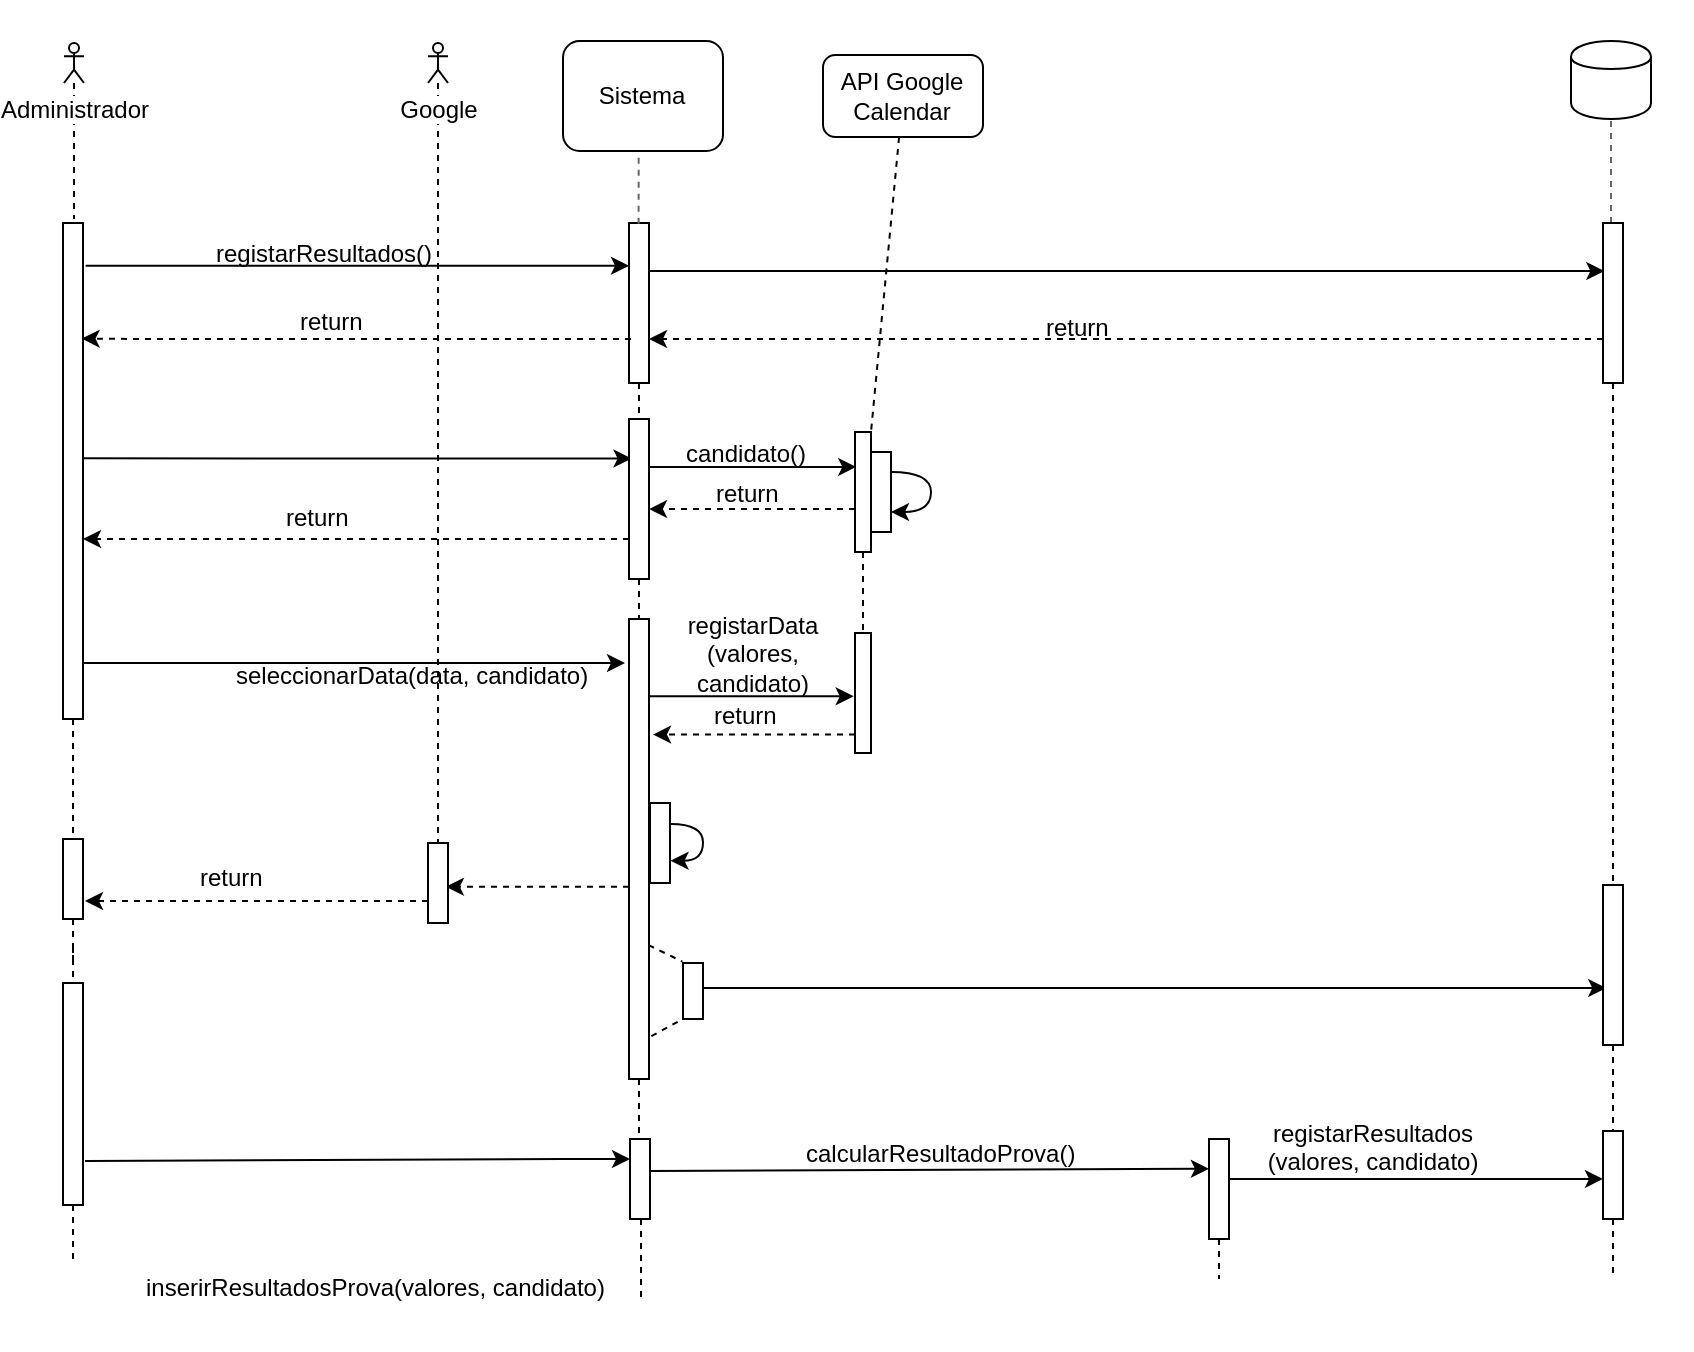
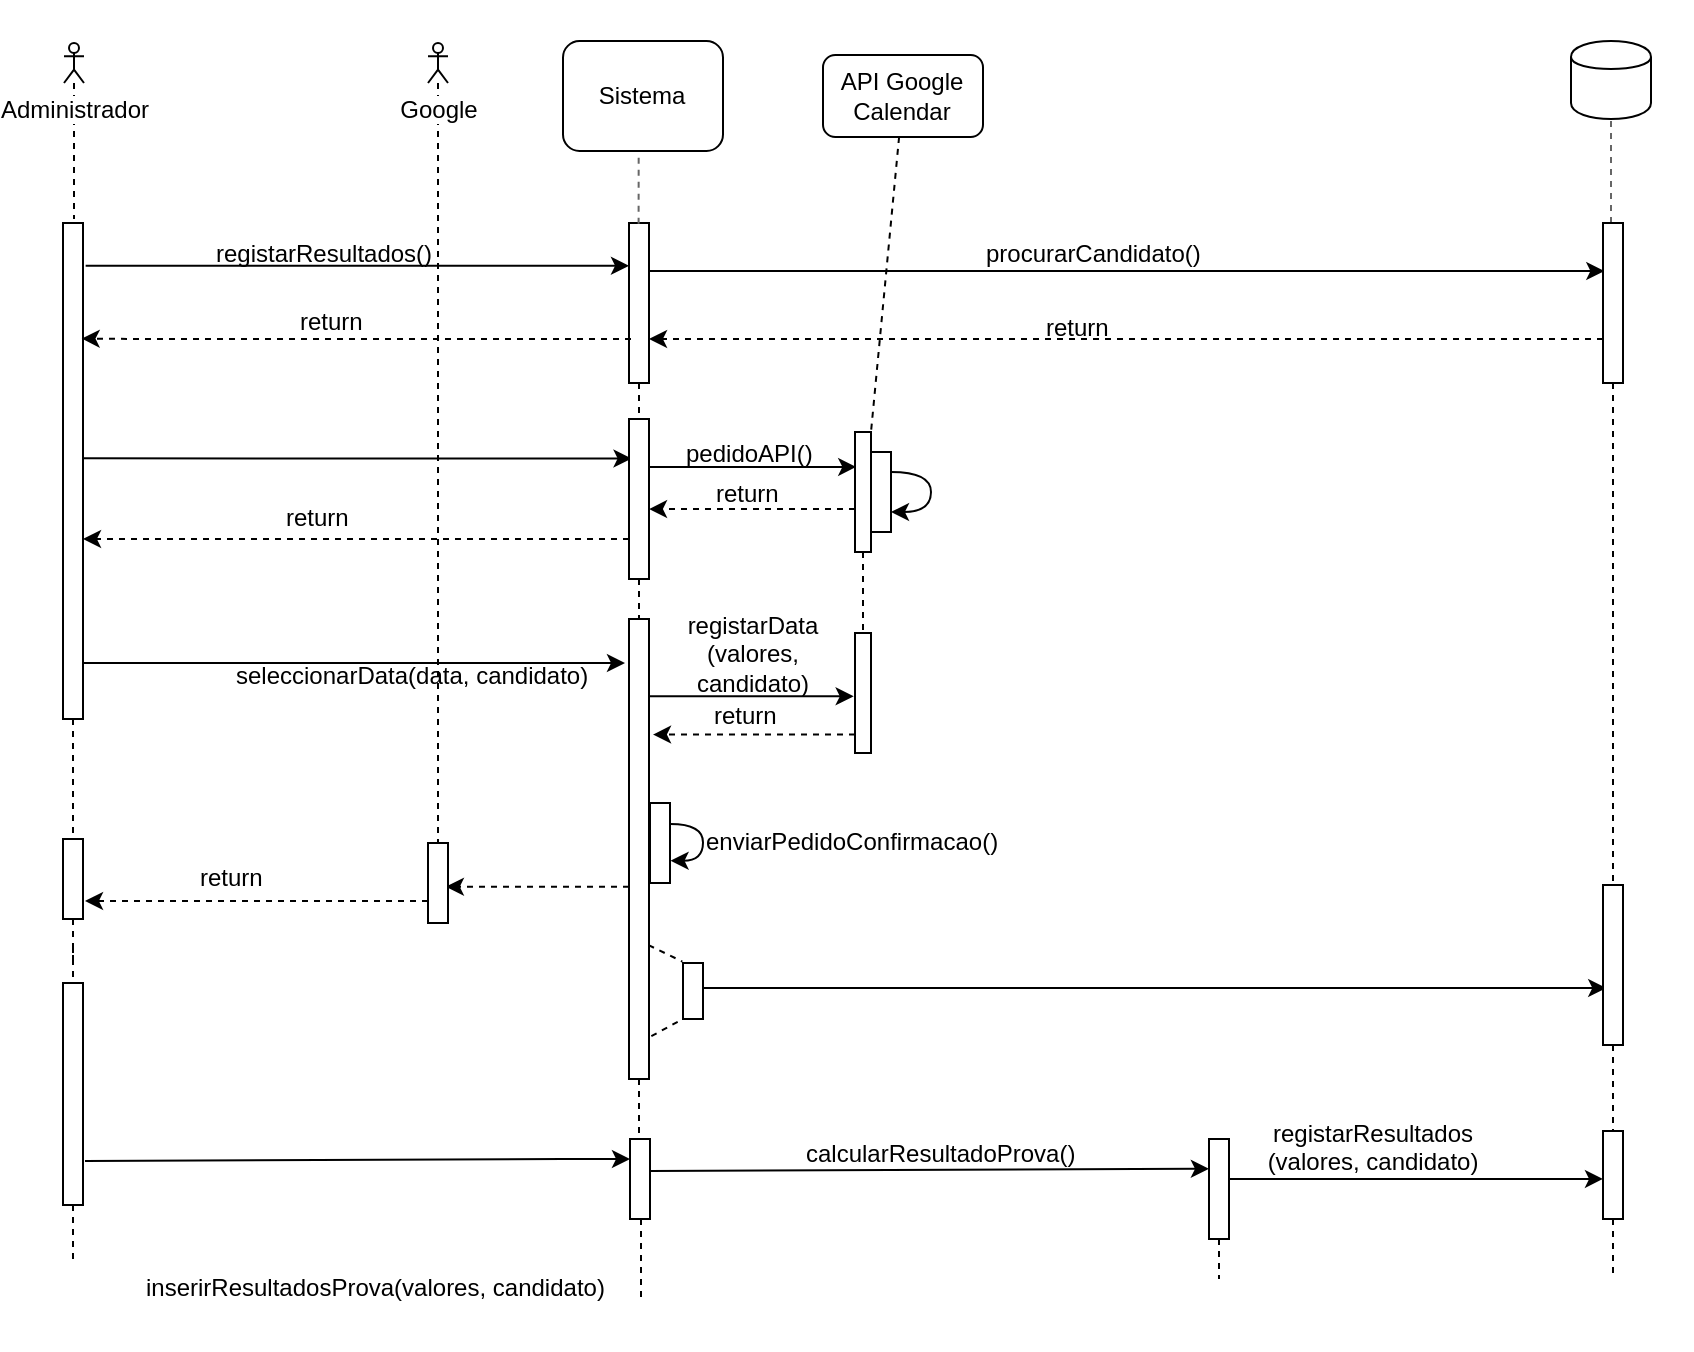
none -> (1103, 255)
(758, 455) -> (758, 455)
none -> (863, 843)
